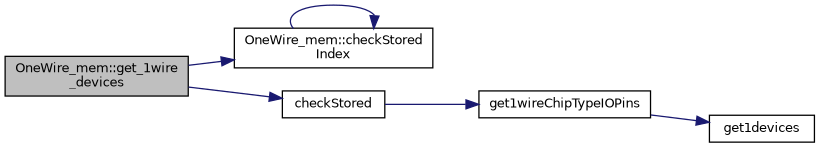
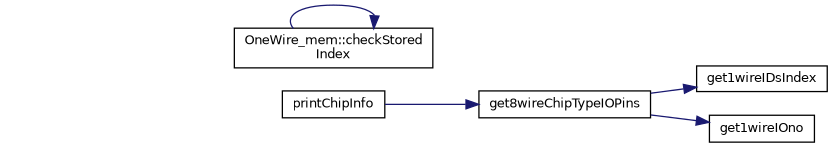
(97, 76) -> none
none -> (762, 79)
(334, 104) -> (334, 104)
(565, 104) -> (565, 104)
(762, 129) -> (762, 129)
